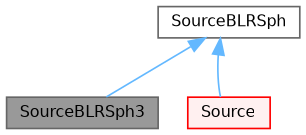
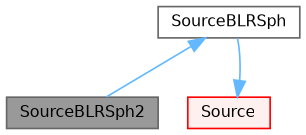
(218, 76) -> (240, 59)
(82, 113) -> (82, 113)
